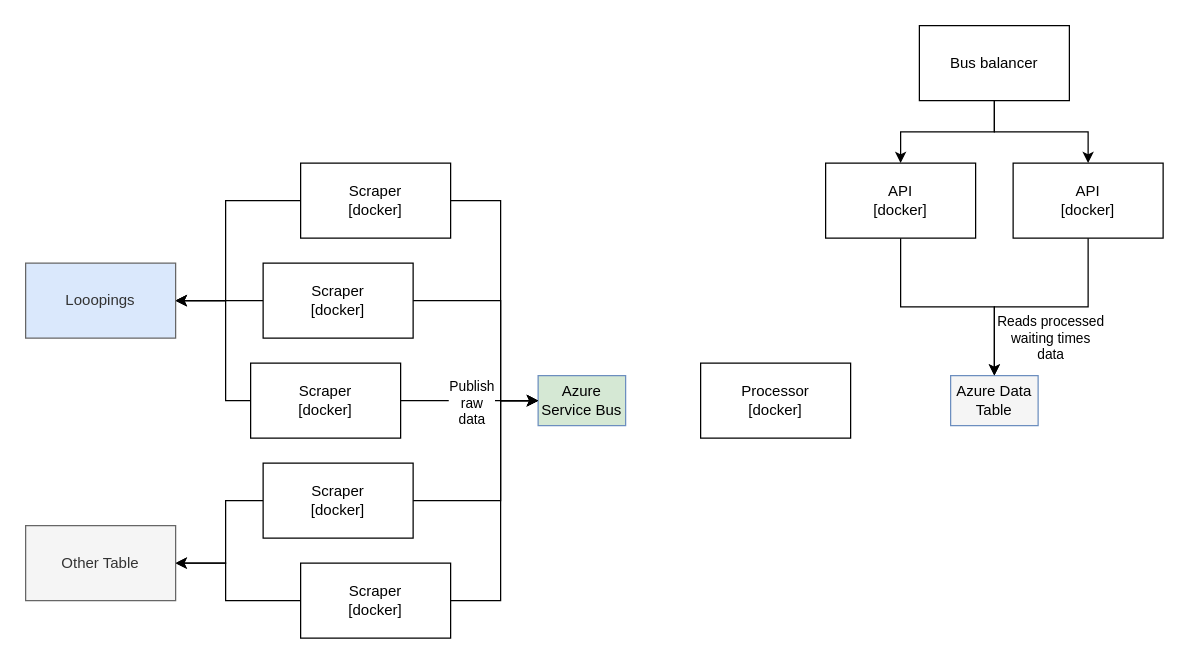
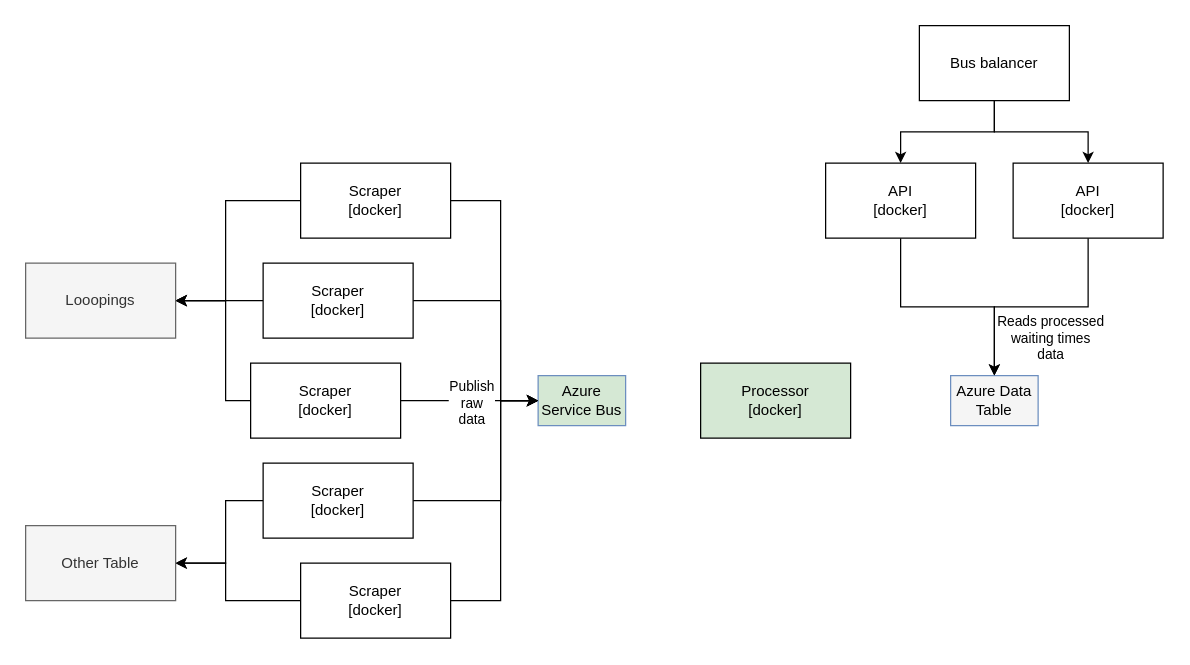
(101, 301) -> (101, 301)
(776, 401) -> (776, 401)
